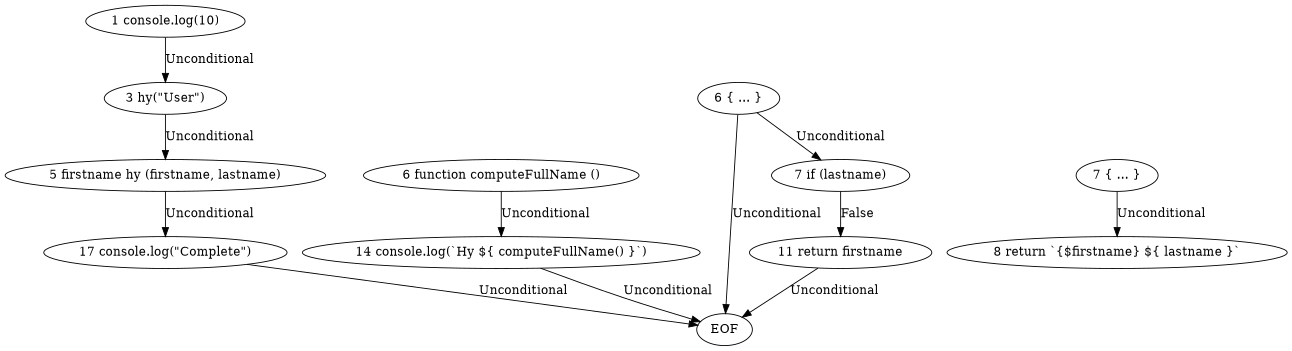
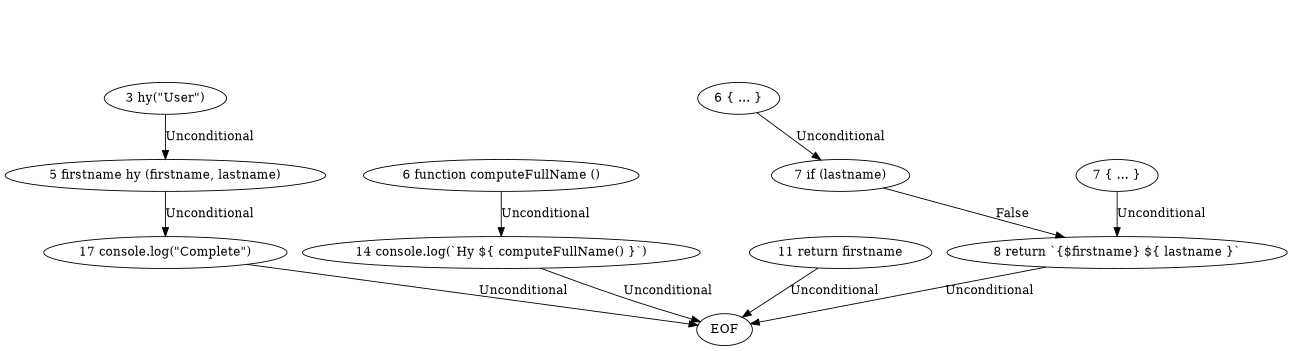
(165, 21) -> none
(732, 210) -> (903, 295)
(841, 210) -> (970, 211)
